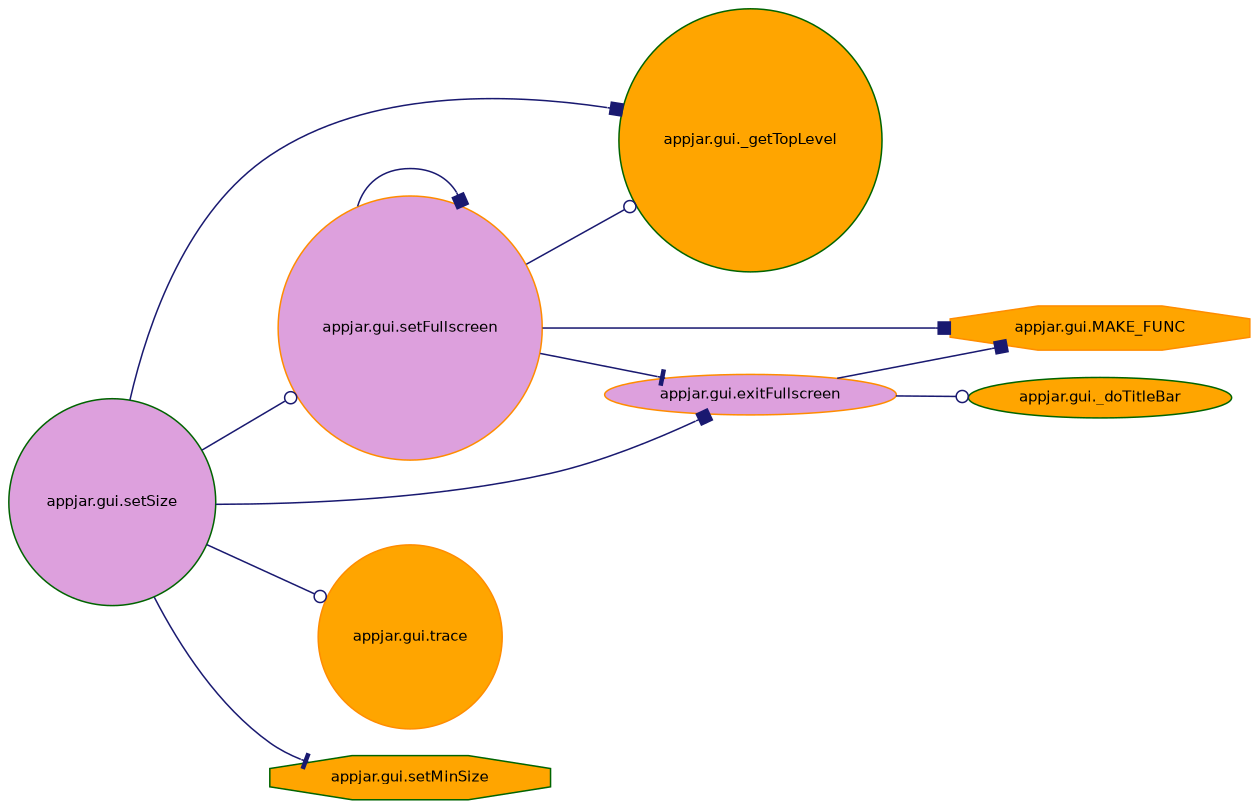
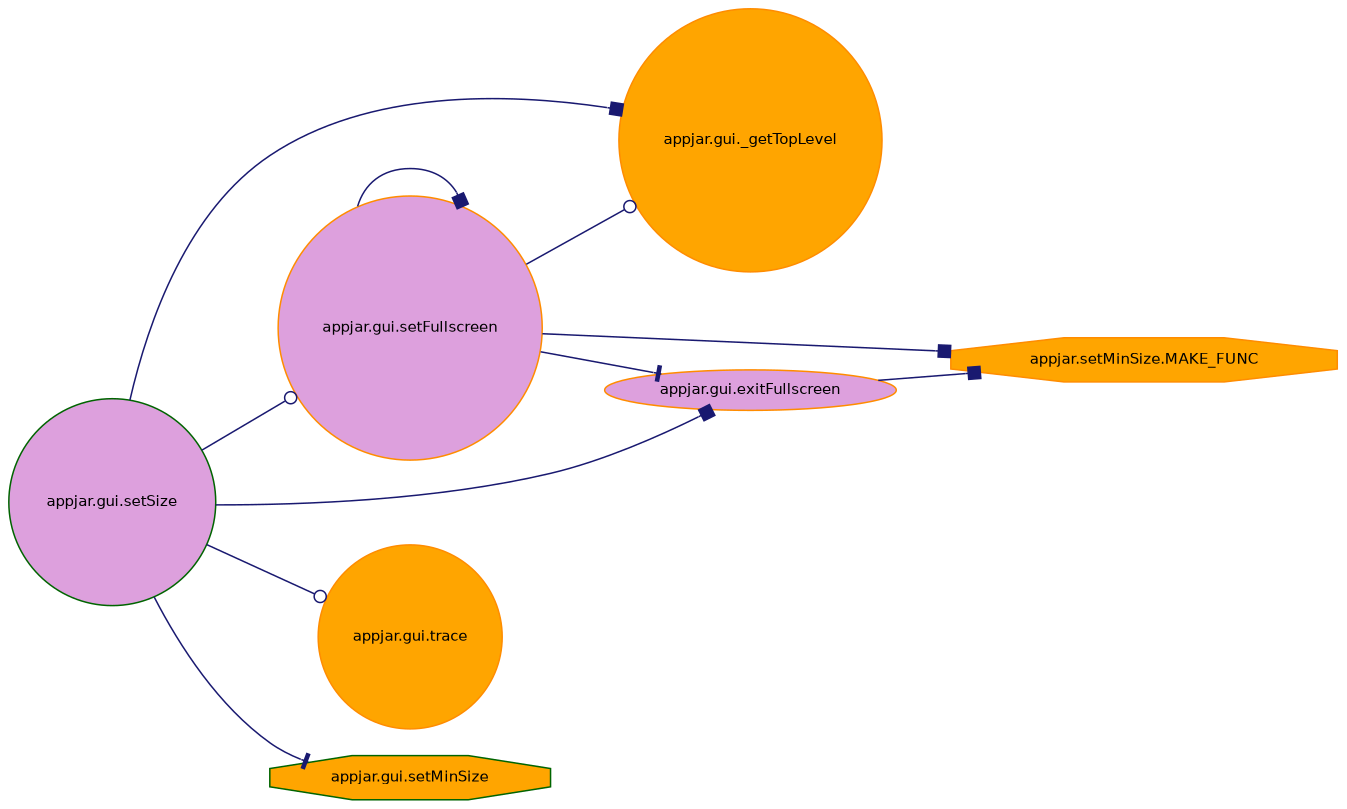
(750, 140) -> (750, 140)
(1100, 328) -> (1144, 360)
(1100, 398) -> none
